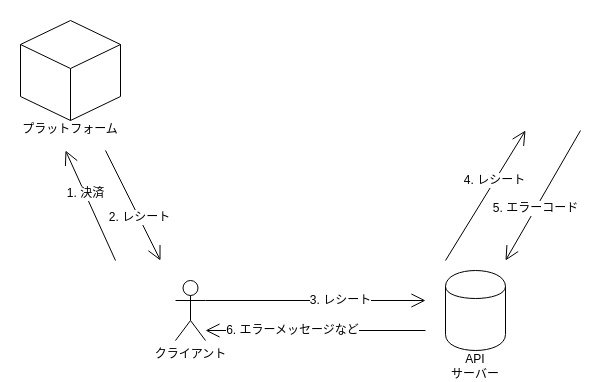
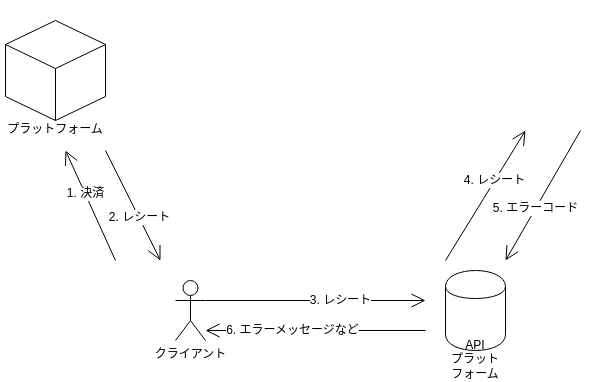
(71, 71) -> (56, 71)
(476, 366) -> (476, 359)
